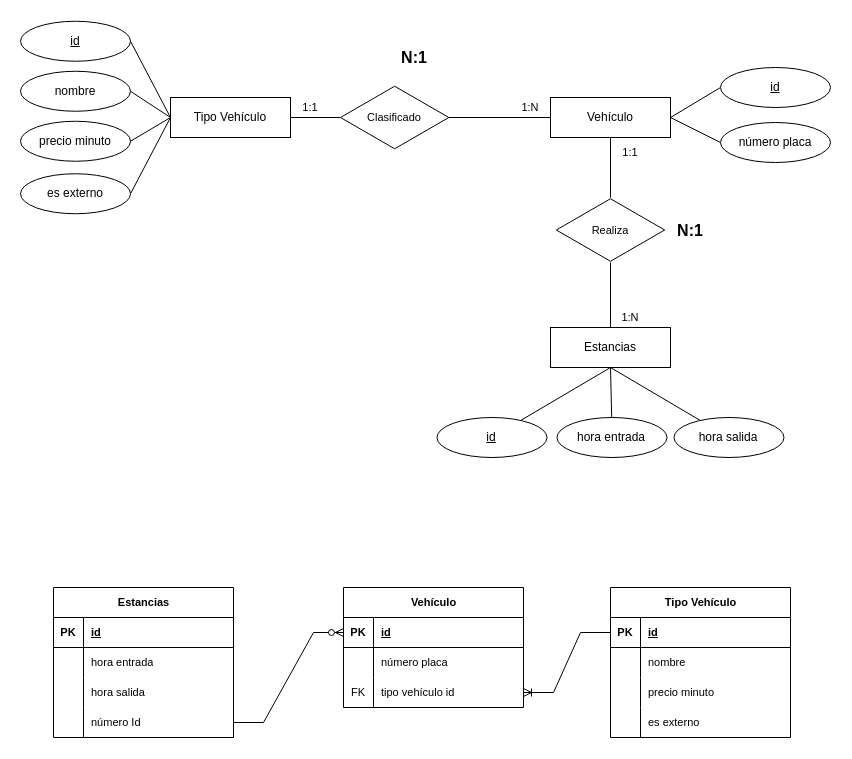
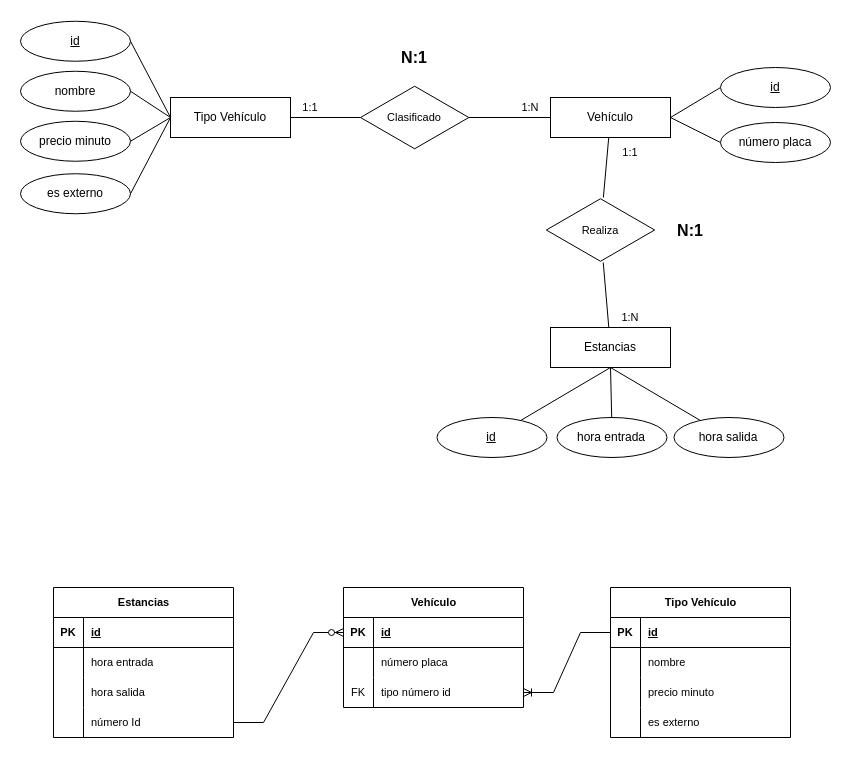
(395, 118) -> (415, 118)
(610, 230) -> (600, 230)
(424, 693) -> (419, 693)
